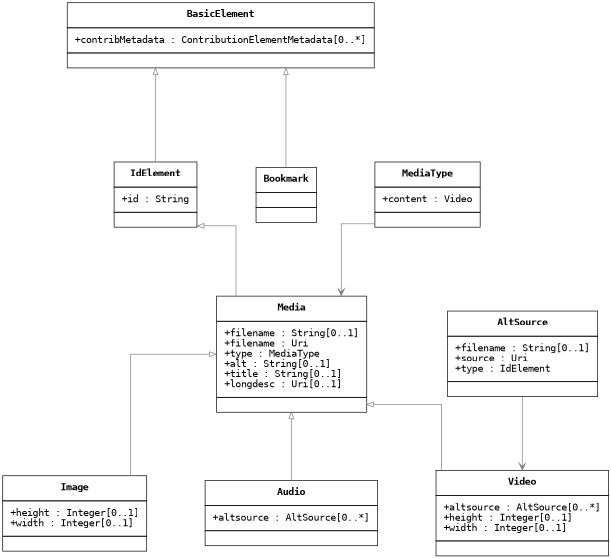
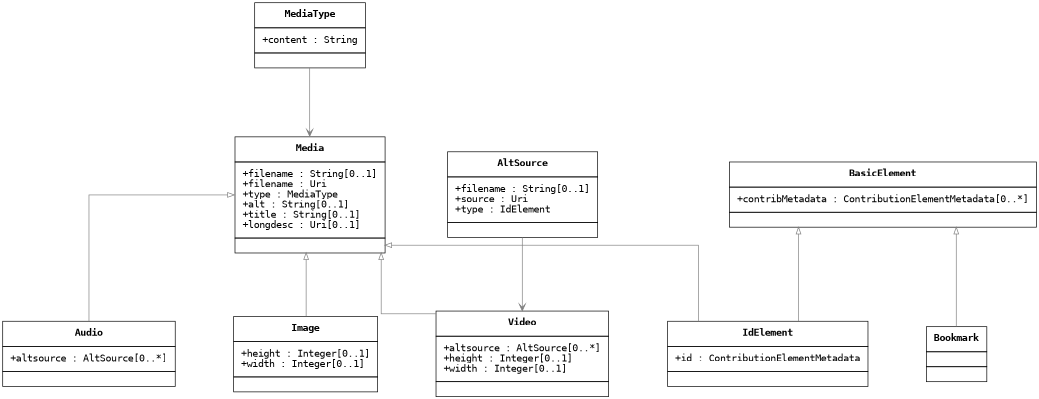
(156, 199) -> (768, 359)
(428, 199) -> (310, 40)
(236, 245) -> (583, 245)
